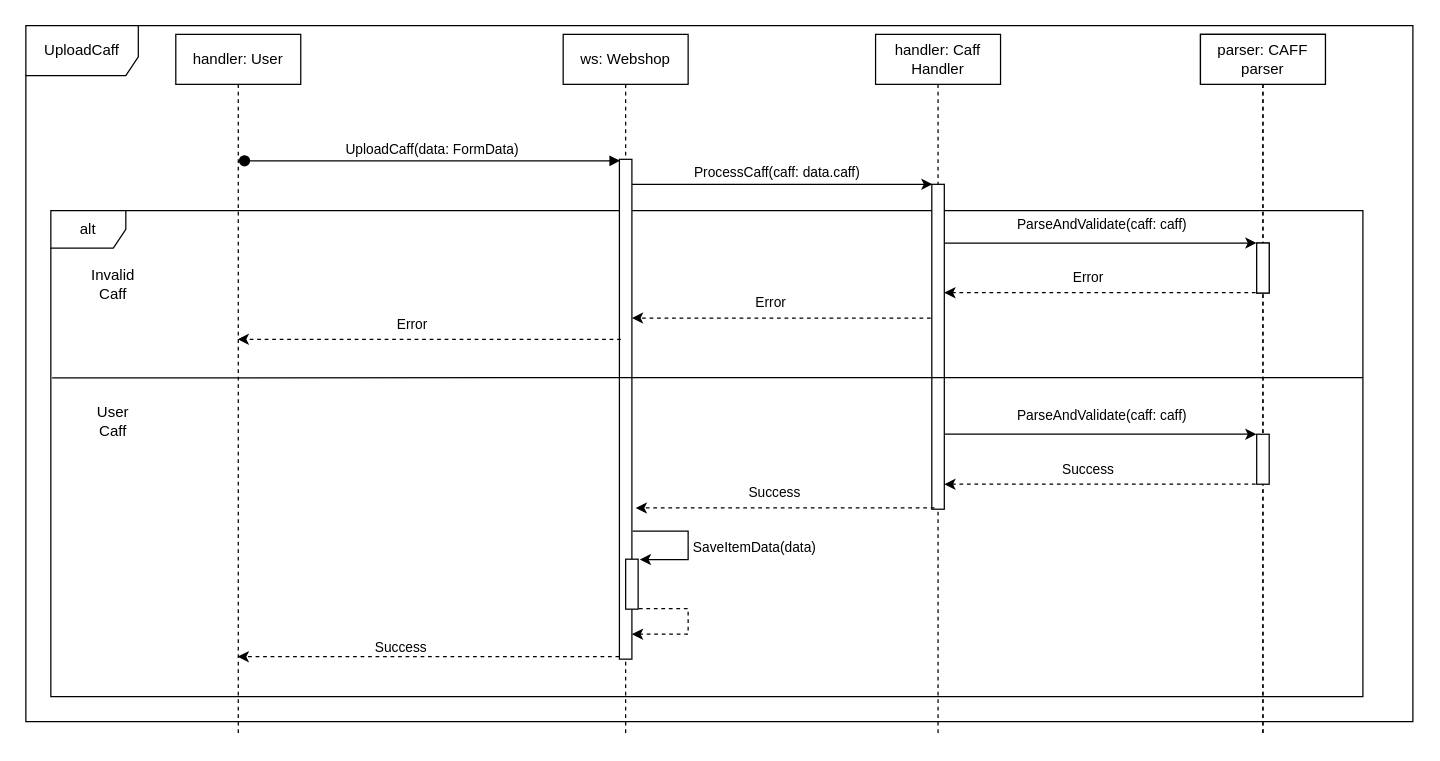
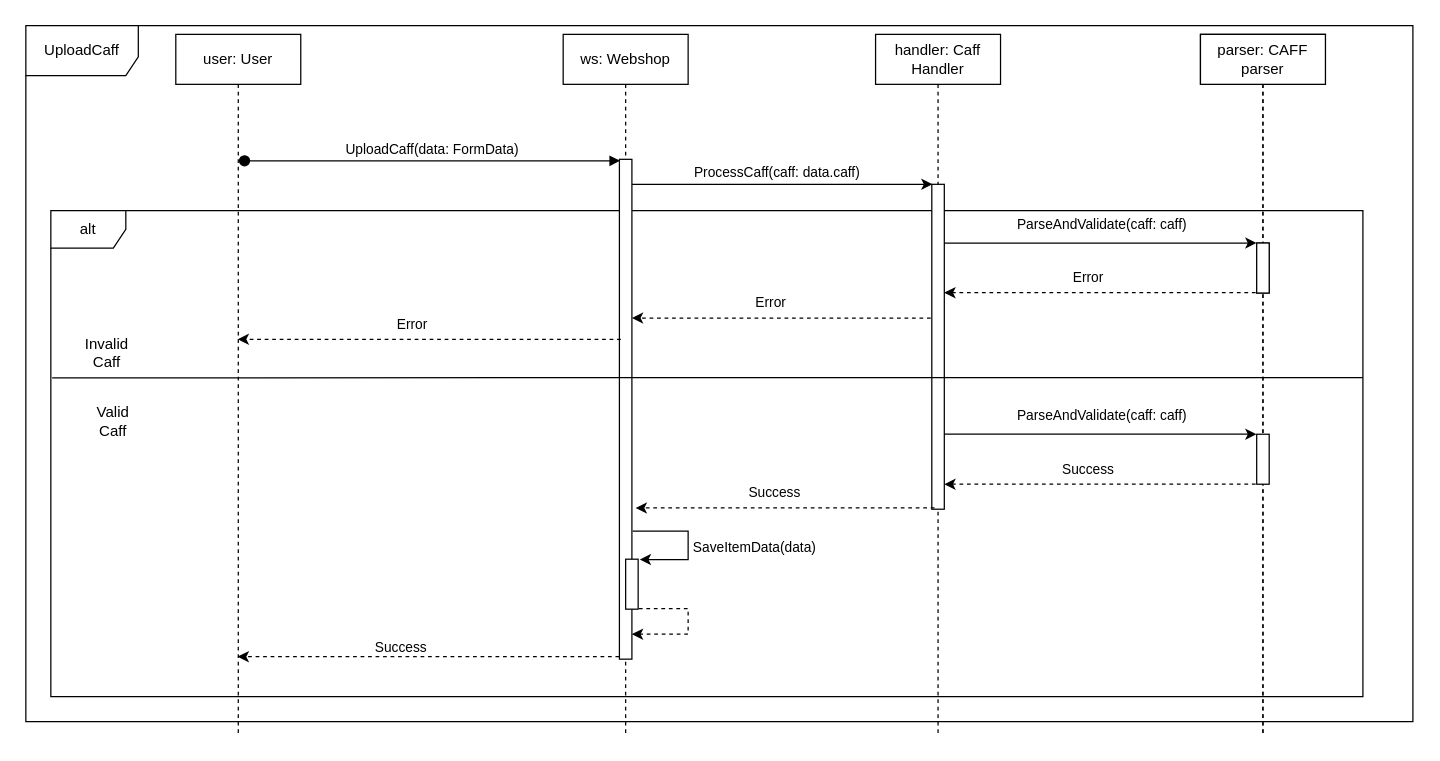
(238, 59) -> (238, 59)
(113, 284) -> (107, 353)
(113, 422) -> (113, 422)
